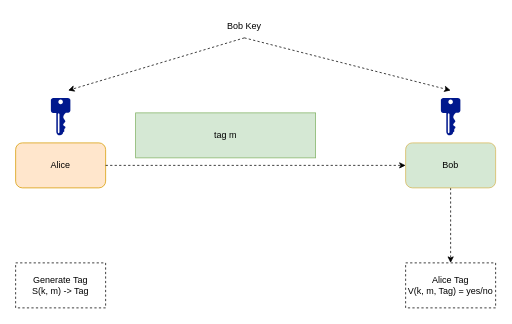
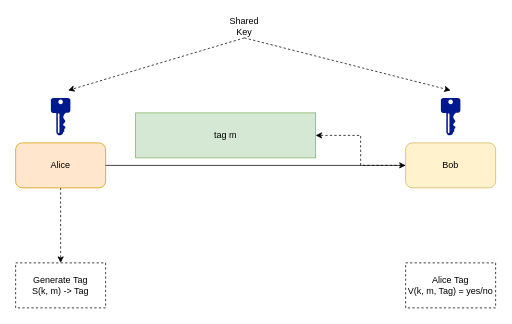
(244, 27) -> (244, 27)
(231, 165) -> (231, 165)
(450, 165) -> (450, 165)
none -> (60, 223)
(450, 223) -> (354, 135)
